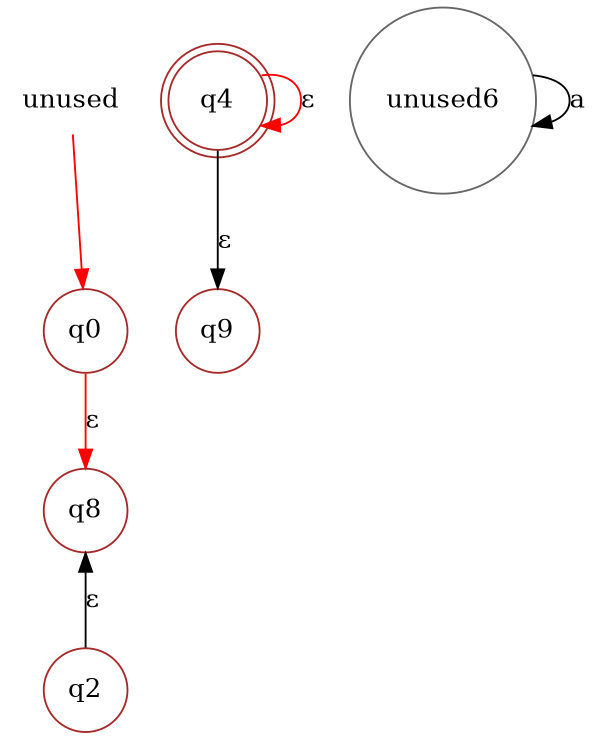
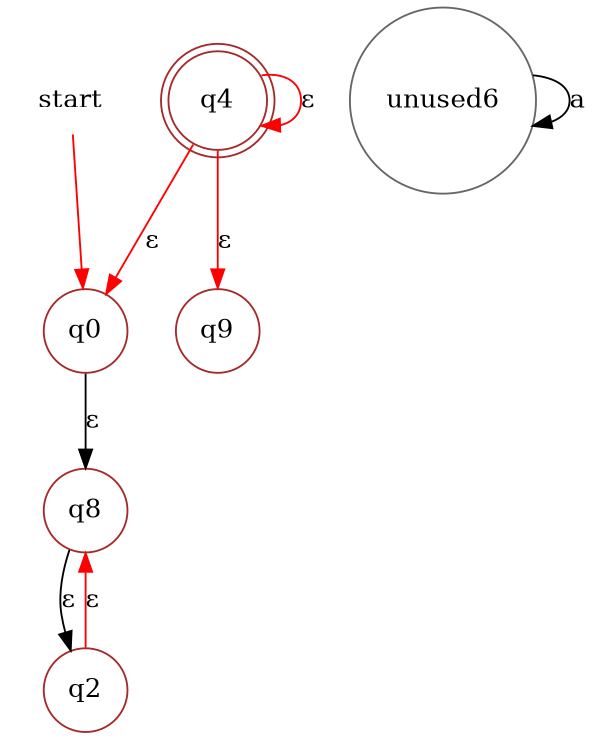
(71, 101) -> (71, 101)
(218, 210) -> (218, 210)
none -> (154, 211)
(86, 411) -> (86, 411)
none -> (61, 591)
(86, 610) -> (86, 610)
